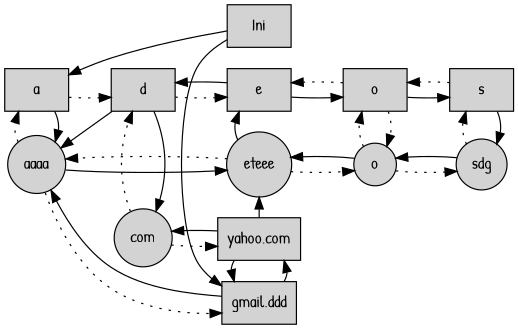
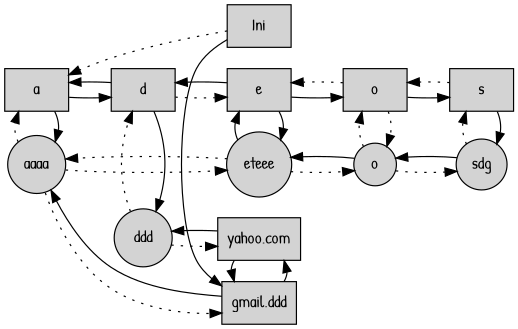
(152, 46) -> (152, 46)
(84, 98) -> (84, 98)
(91, 126) -> (96, 82)
(140, 172) -> (140, 172)
(259, 213) -> (282, 120)
(143, 238) -> (143, 238)
